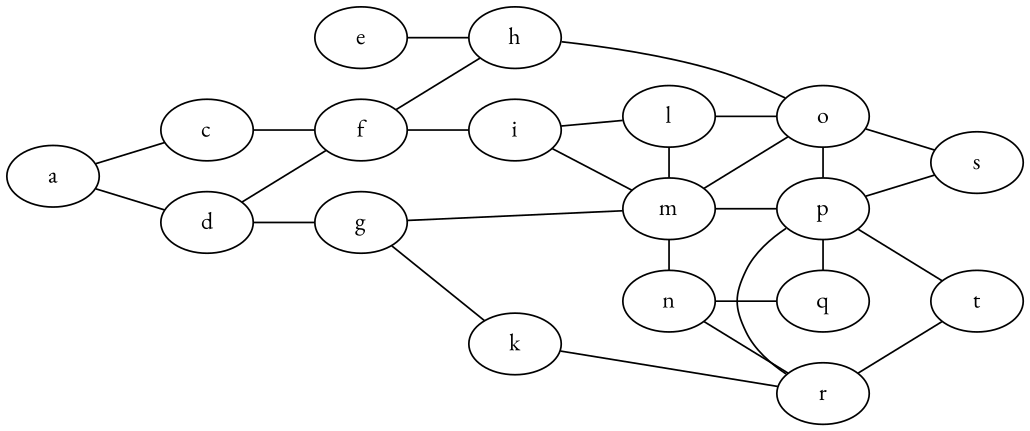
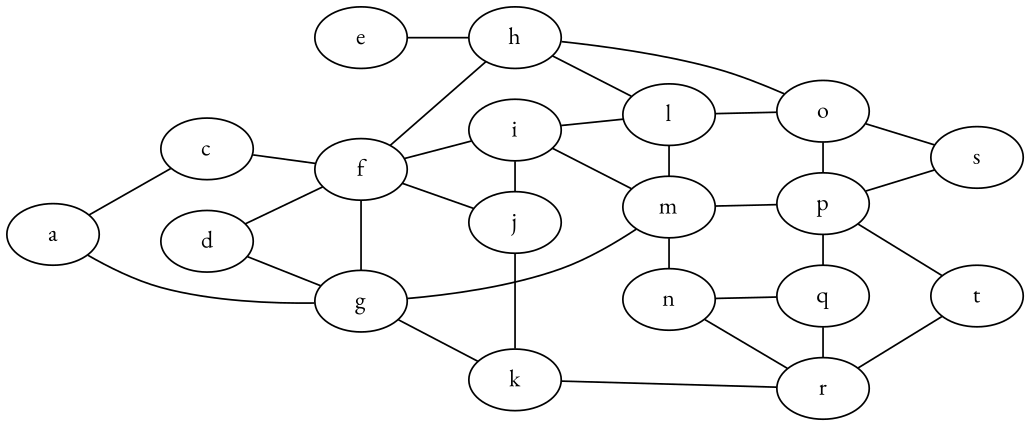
none -> (592, 76)
(746, 163) -> none
(130, 199) -> (197, 295)
none -> (515, 222)
none -> (361, 236)
(739, 288) -> (823, 342)
